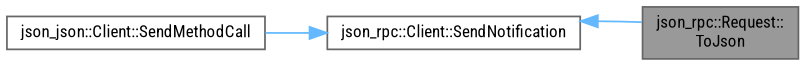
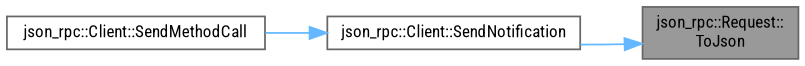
(620, 22) -> (602, 45)
(136, 33) -> (136, 33)
